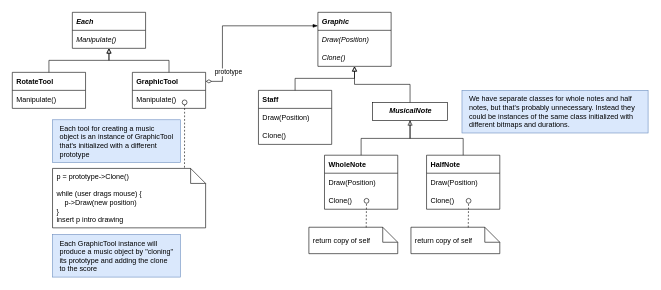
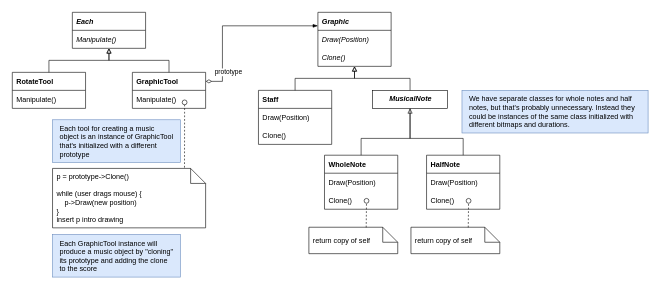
(410, 111) -> (410, 99)
